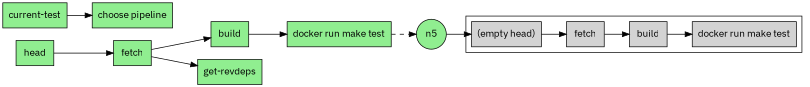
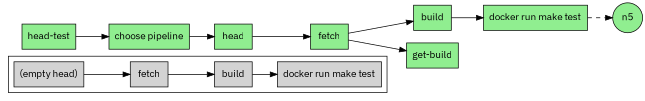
(35, 15) -> (49, 37)
(455, 34) -> none
none -> (198, 37)
(230, 72) -> (432, 56)
